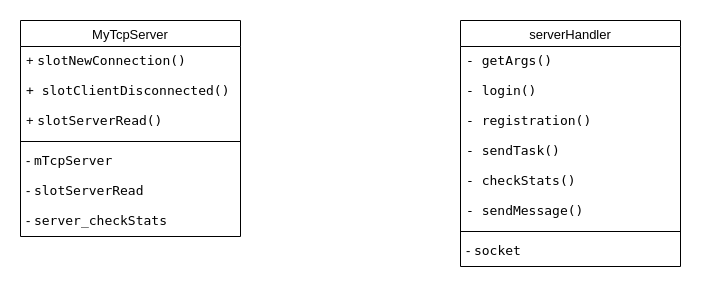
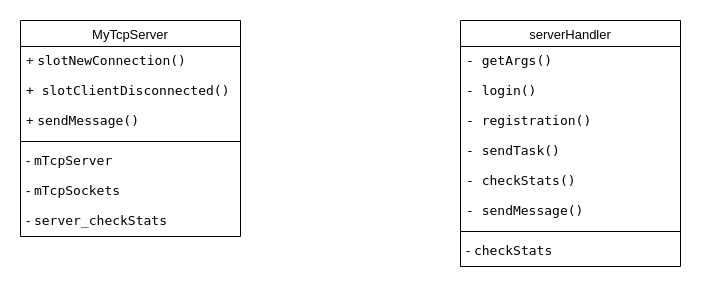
(89, 121) -> (79, 121)
(81, 191) -> (72, 191)
(494, 251) -> (508, 251)
